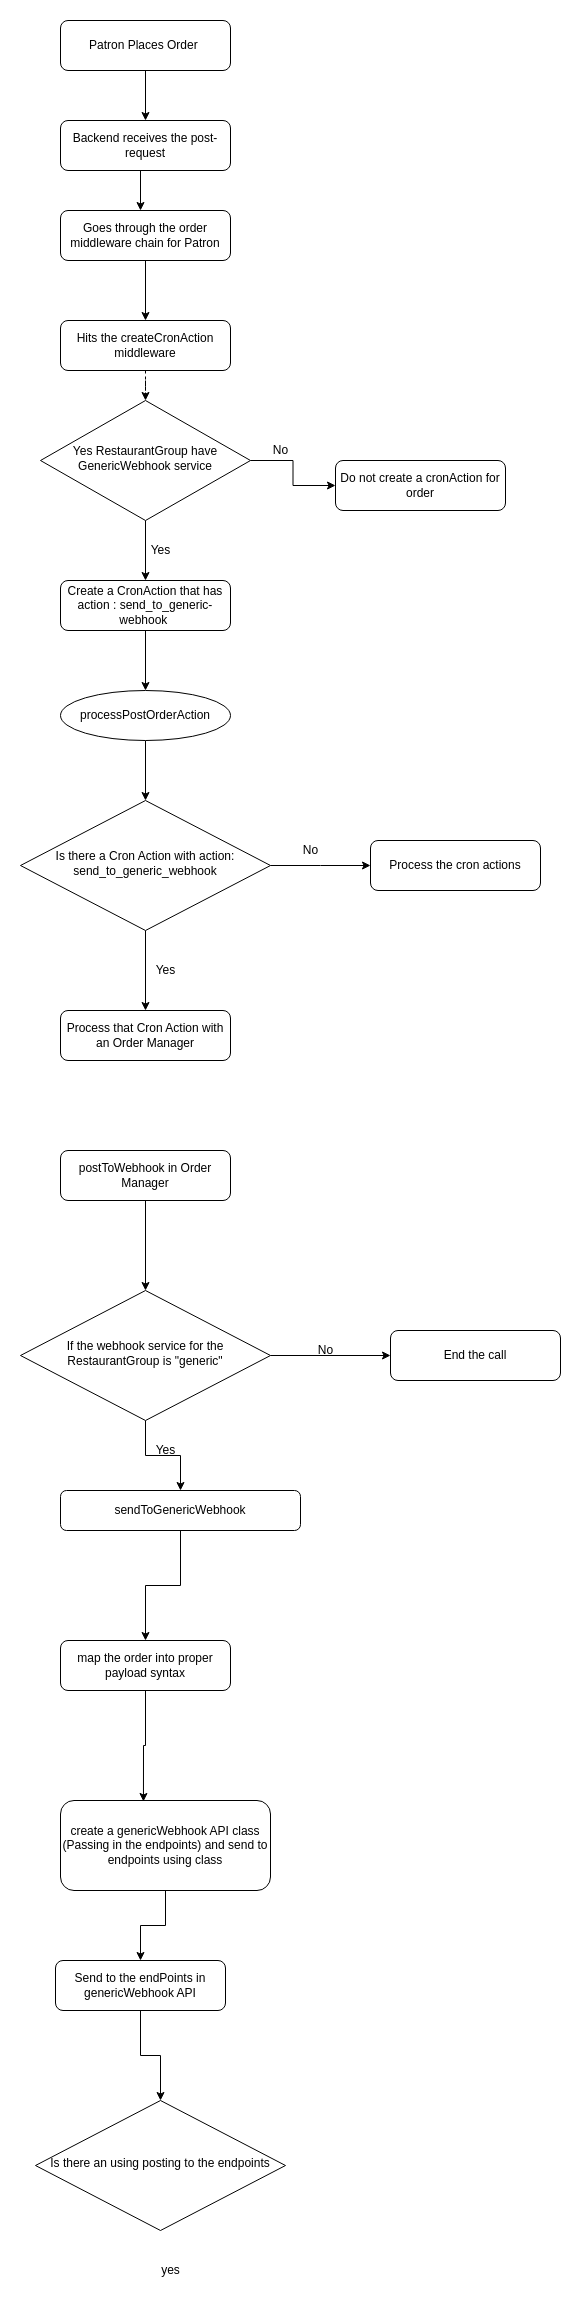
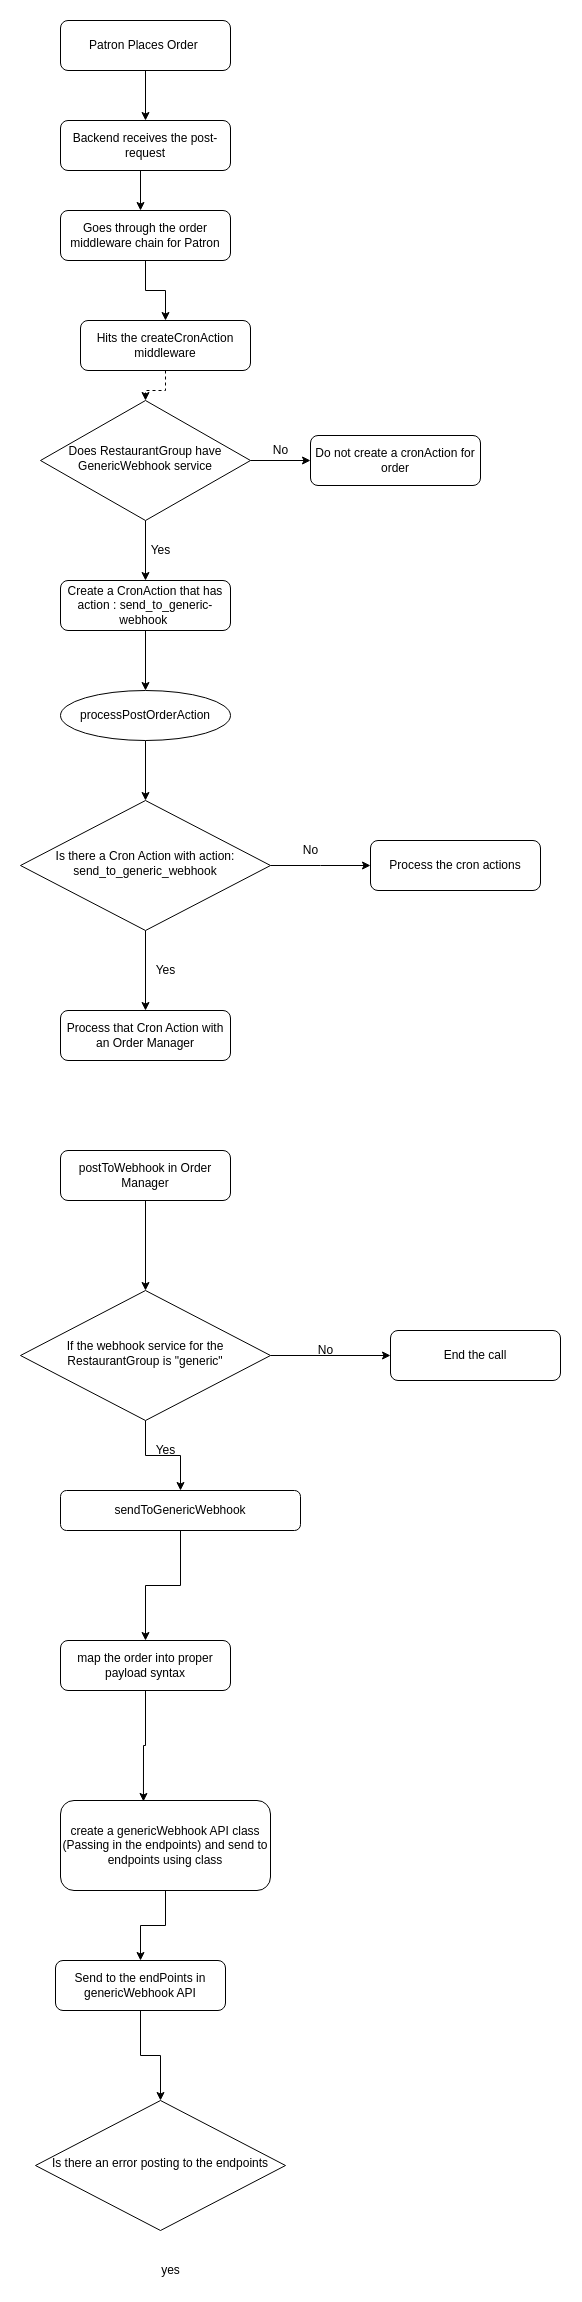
(146, 346) -> (166, 346)
(146, 459) -> (146, 459)
(421, 486) -> (396, 461)
(161, 2164) -> (161, 2164)
